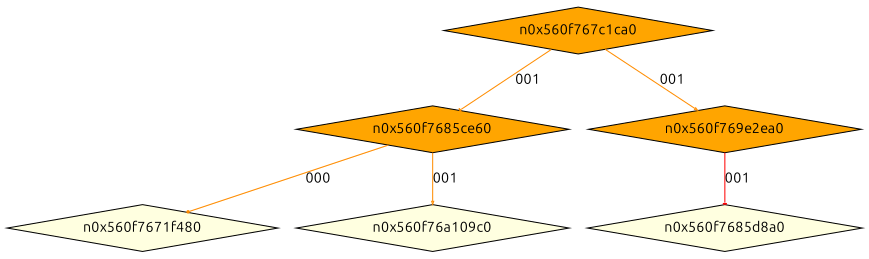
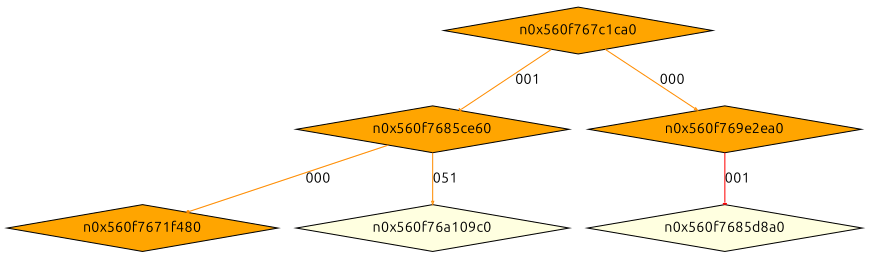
(672, 80) -> (672, 80)
(445, 179) -> (445, 179)
(143, 228) -> (143, 228)
